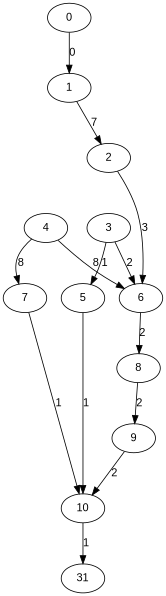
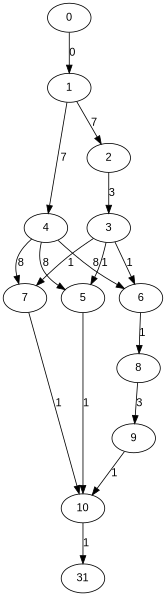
none -> (58, 154)
(139, 221) -> (109, 189)
none -> (67, 258)
(130, 263) -> (130, 263)
none -> (42, 267)
(143, 333) -> (143, 333)
(139, 403) -> (139, 403)
(114, 473) -> (114, 473)
